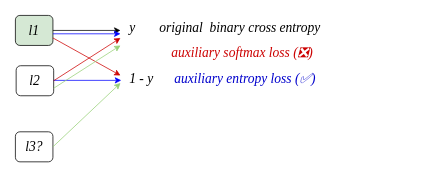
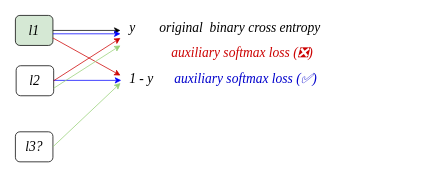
(232, 76) -> (232, 76)
